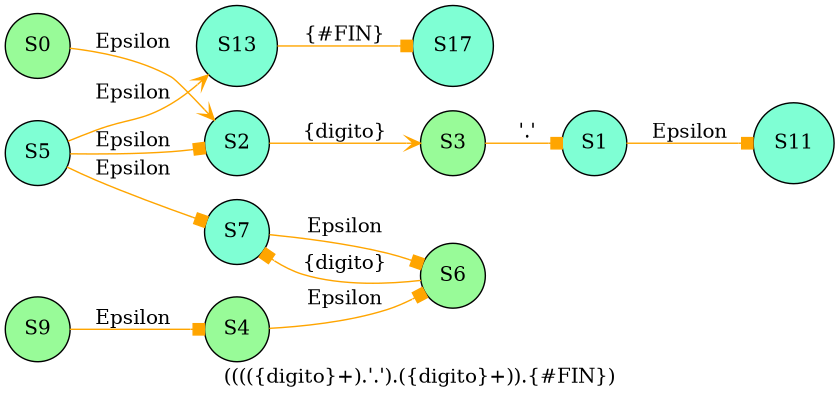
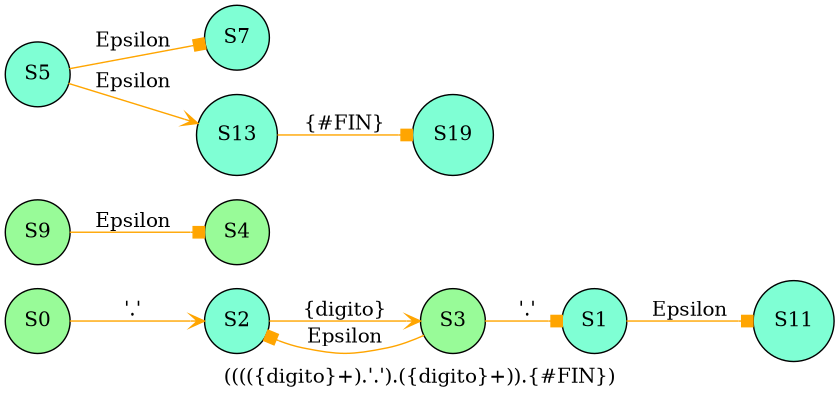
(133, 42) -> (133, 310)
(453, 46) -> (453, 135)
(131, 154) -> (352, 353)
(453, 276) -> none
